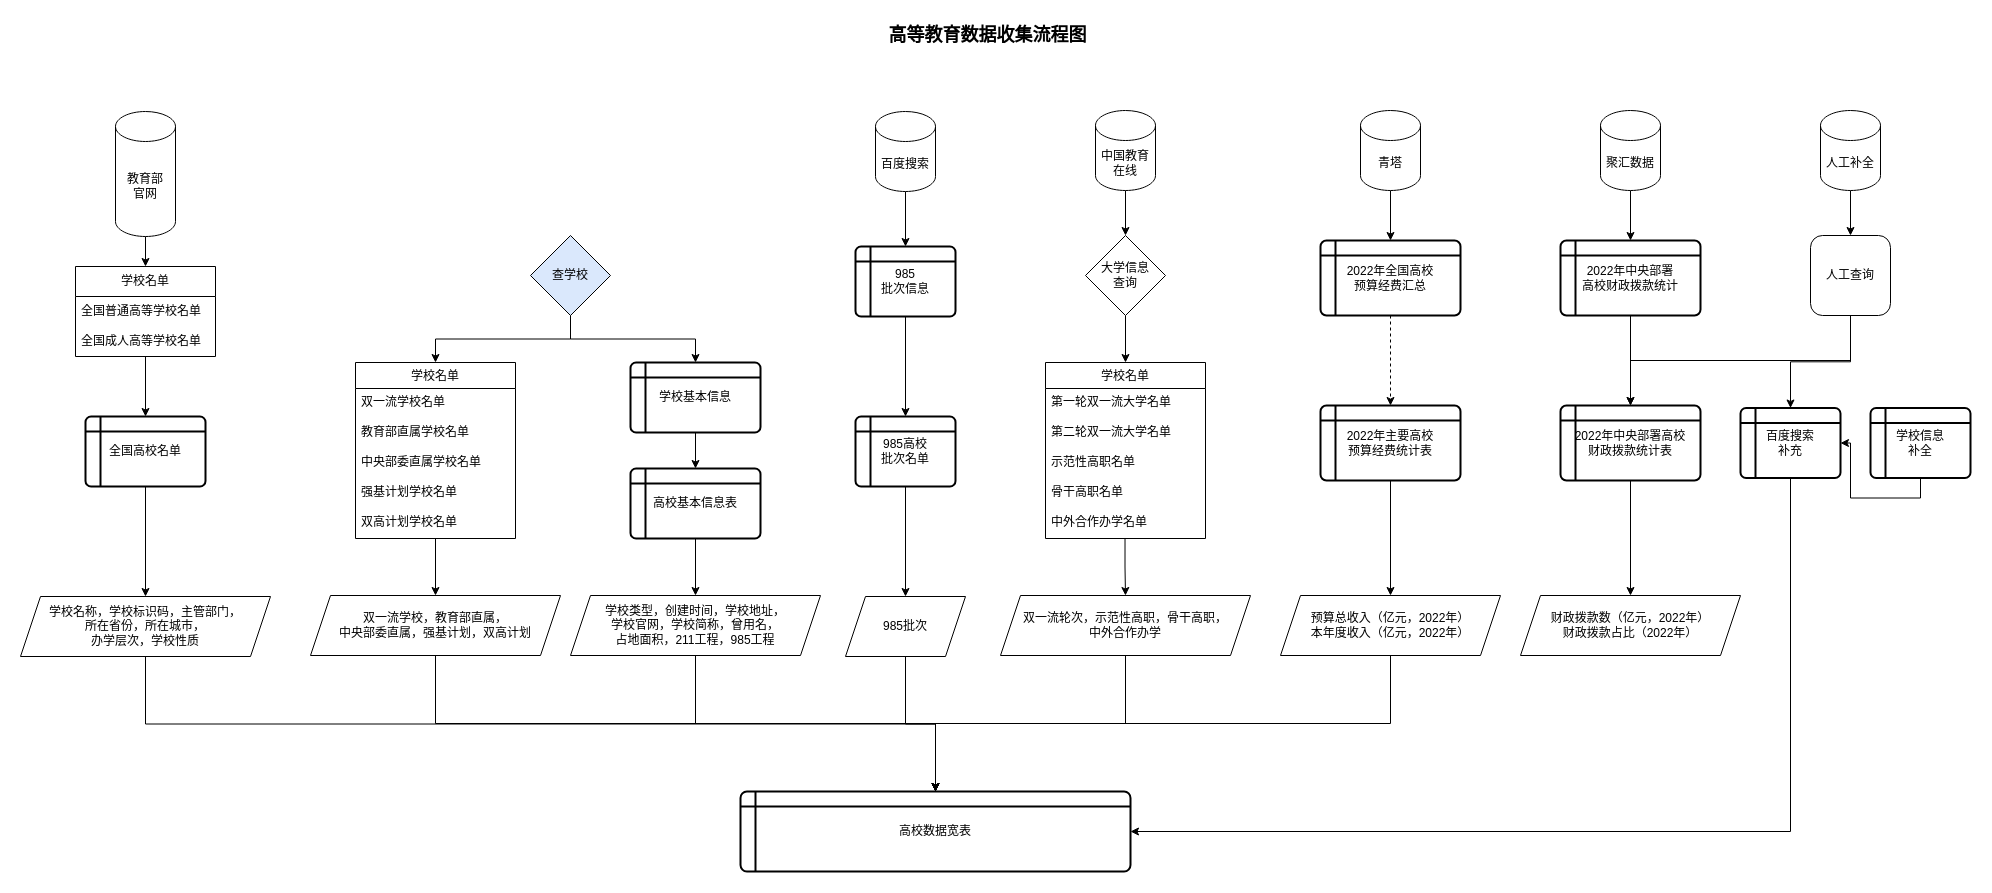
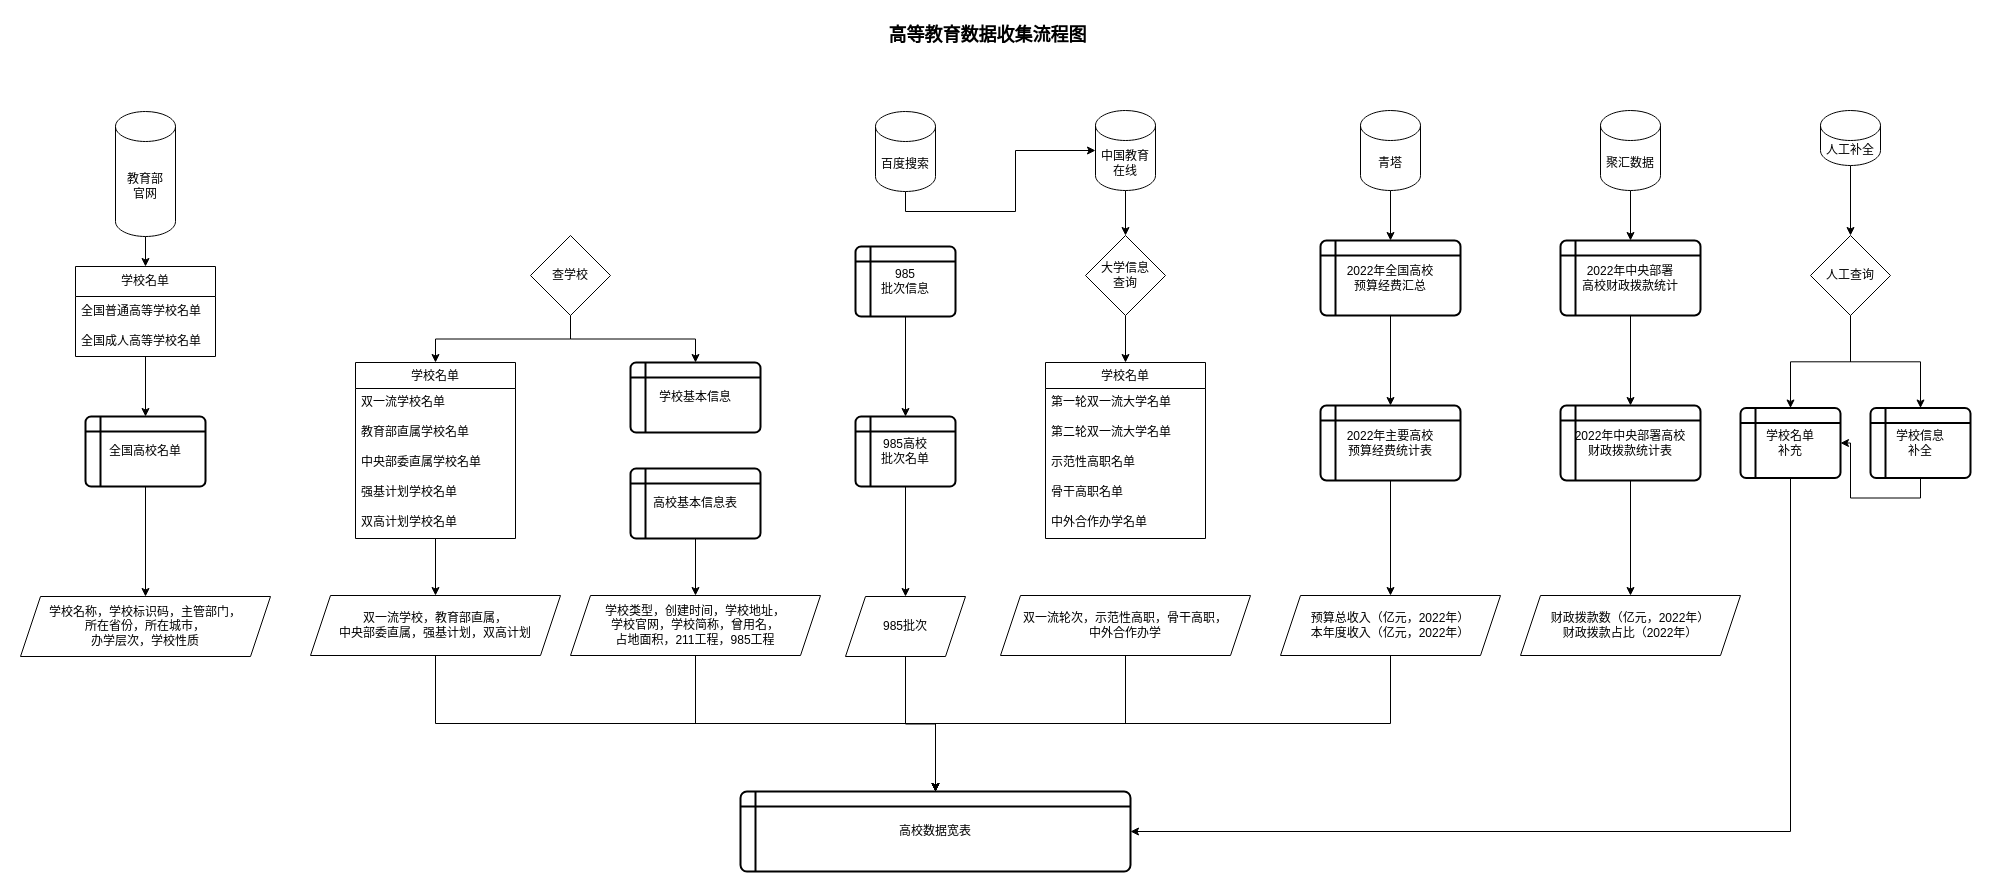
(1851, 151) -> (1851, 138)
(906, 224) -> (1016, 201)
(571, 276) -> (571, 276)
(1851, 276) -> (1851, 276)
(1391, 357) -> (1391, 357)
(1711, 361) -> (1906, 362)
(1791, 444) -> (1791, 444)
(696, 447) -> none
(1125, 564) -> none
(257, 724) -> none
